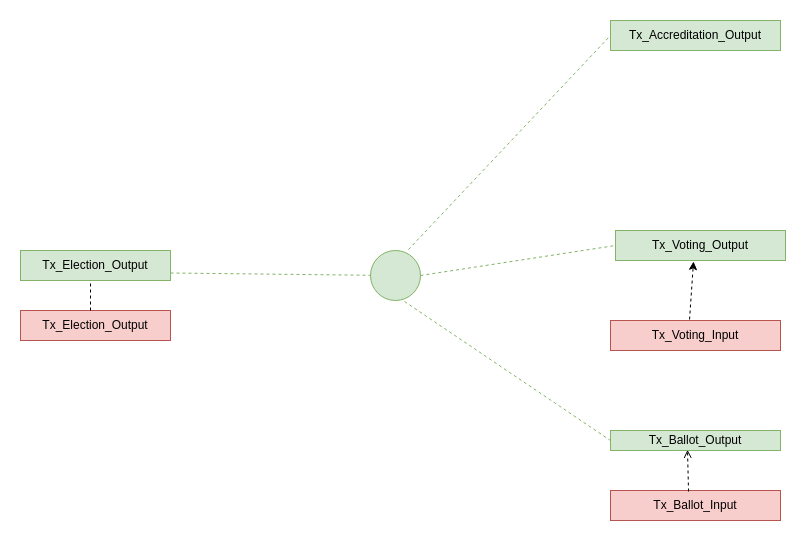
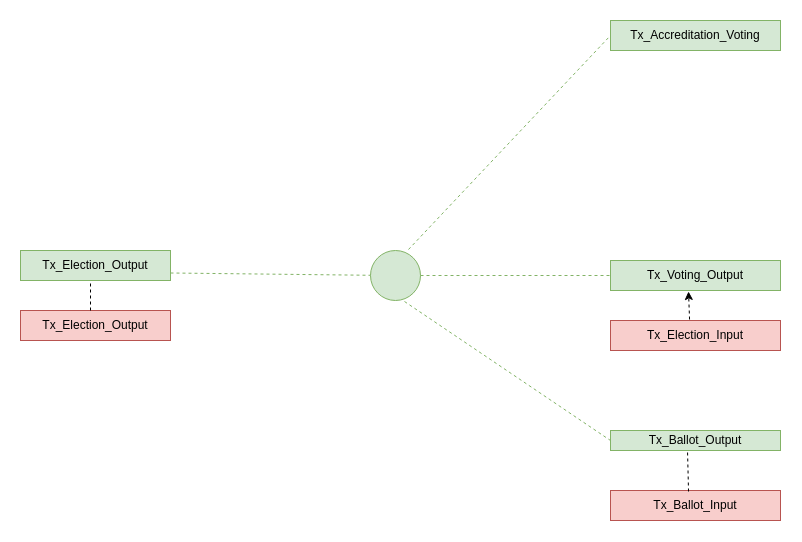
(696, 36) -> (696, 36)
(701, 246) -> (696, 276)
(696, 336) -> (696, 336)
(688, 455) -> (688, 454)
